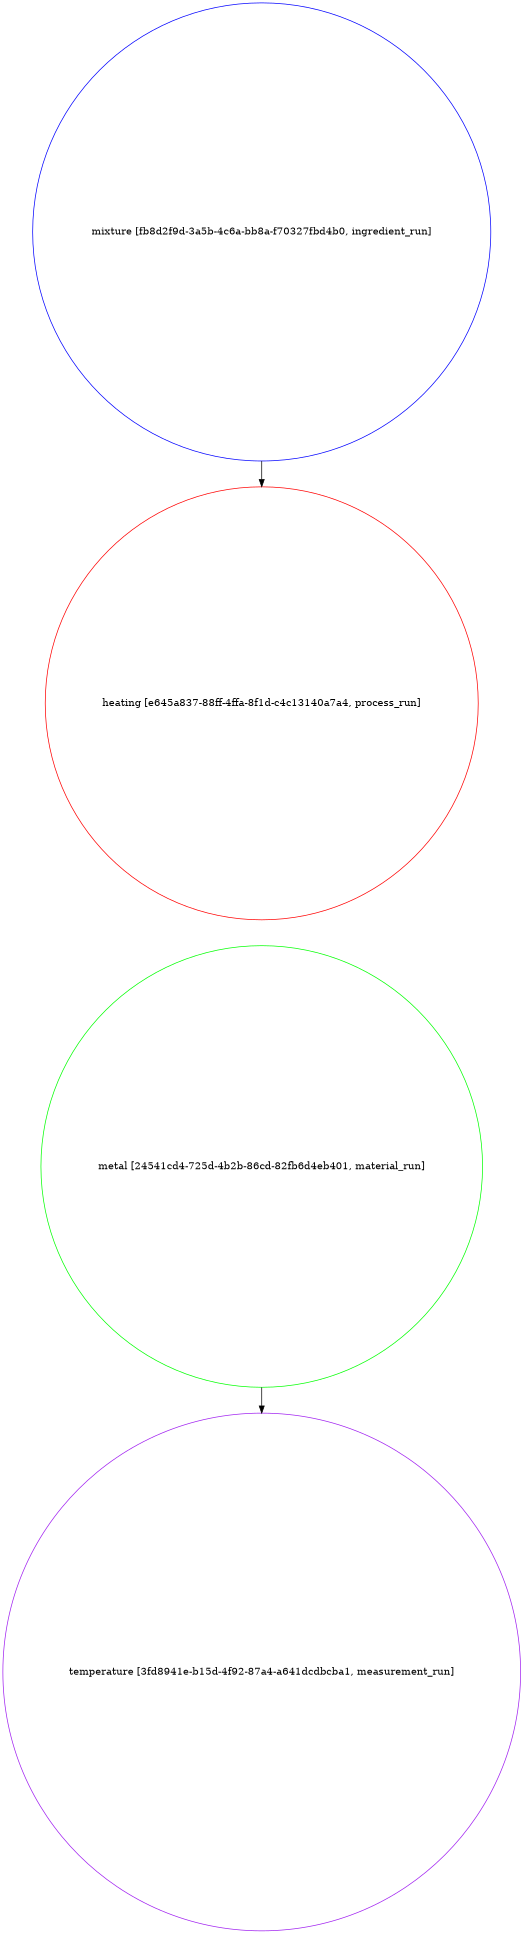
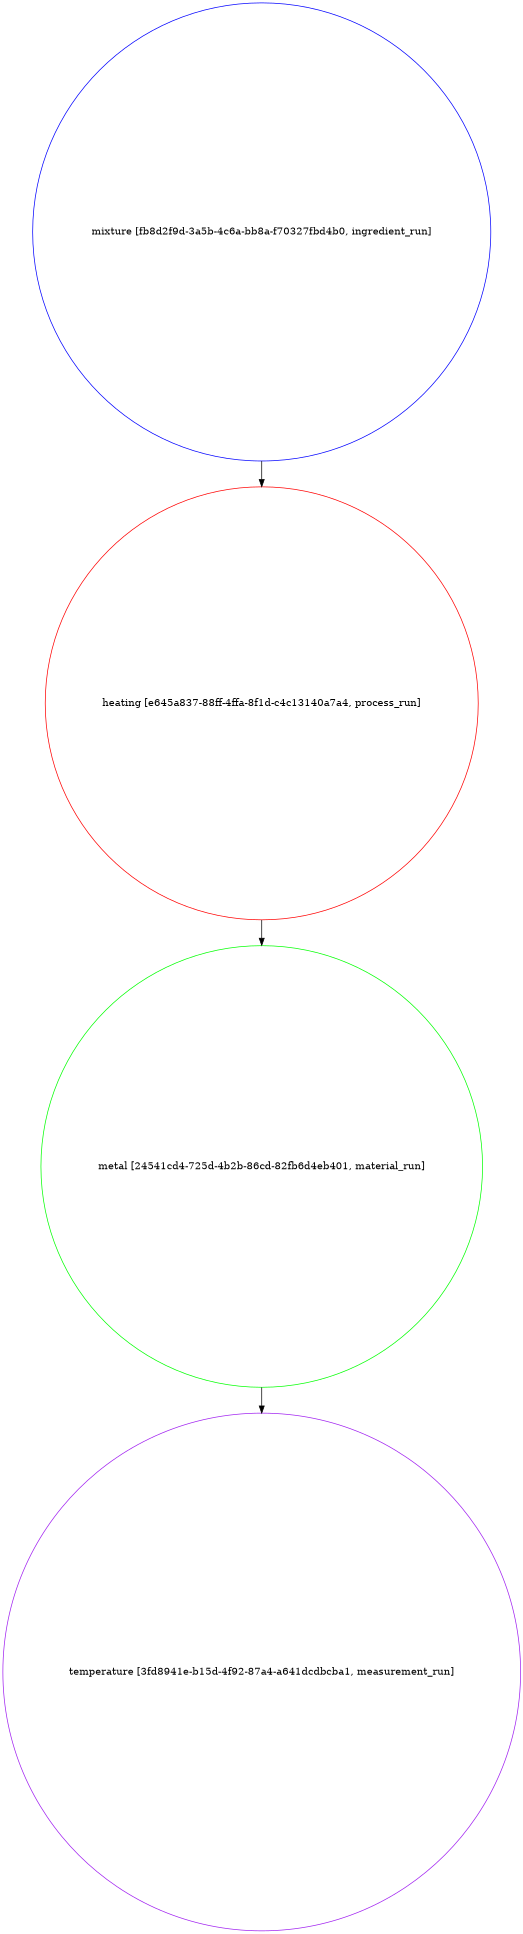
none -> (262, 929)
